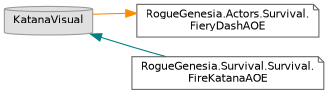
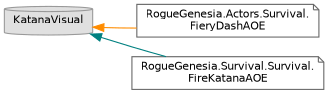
(109, 14) -> (120, 28)
